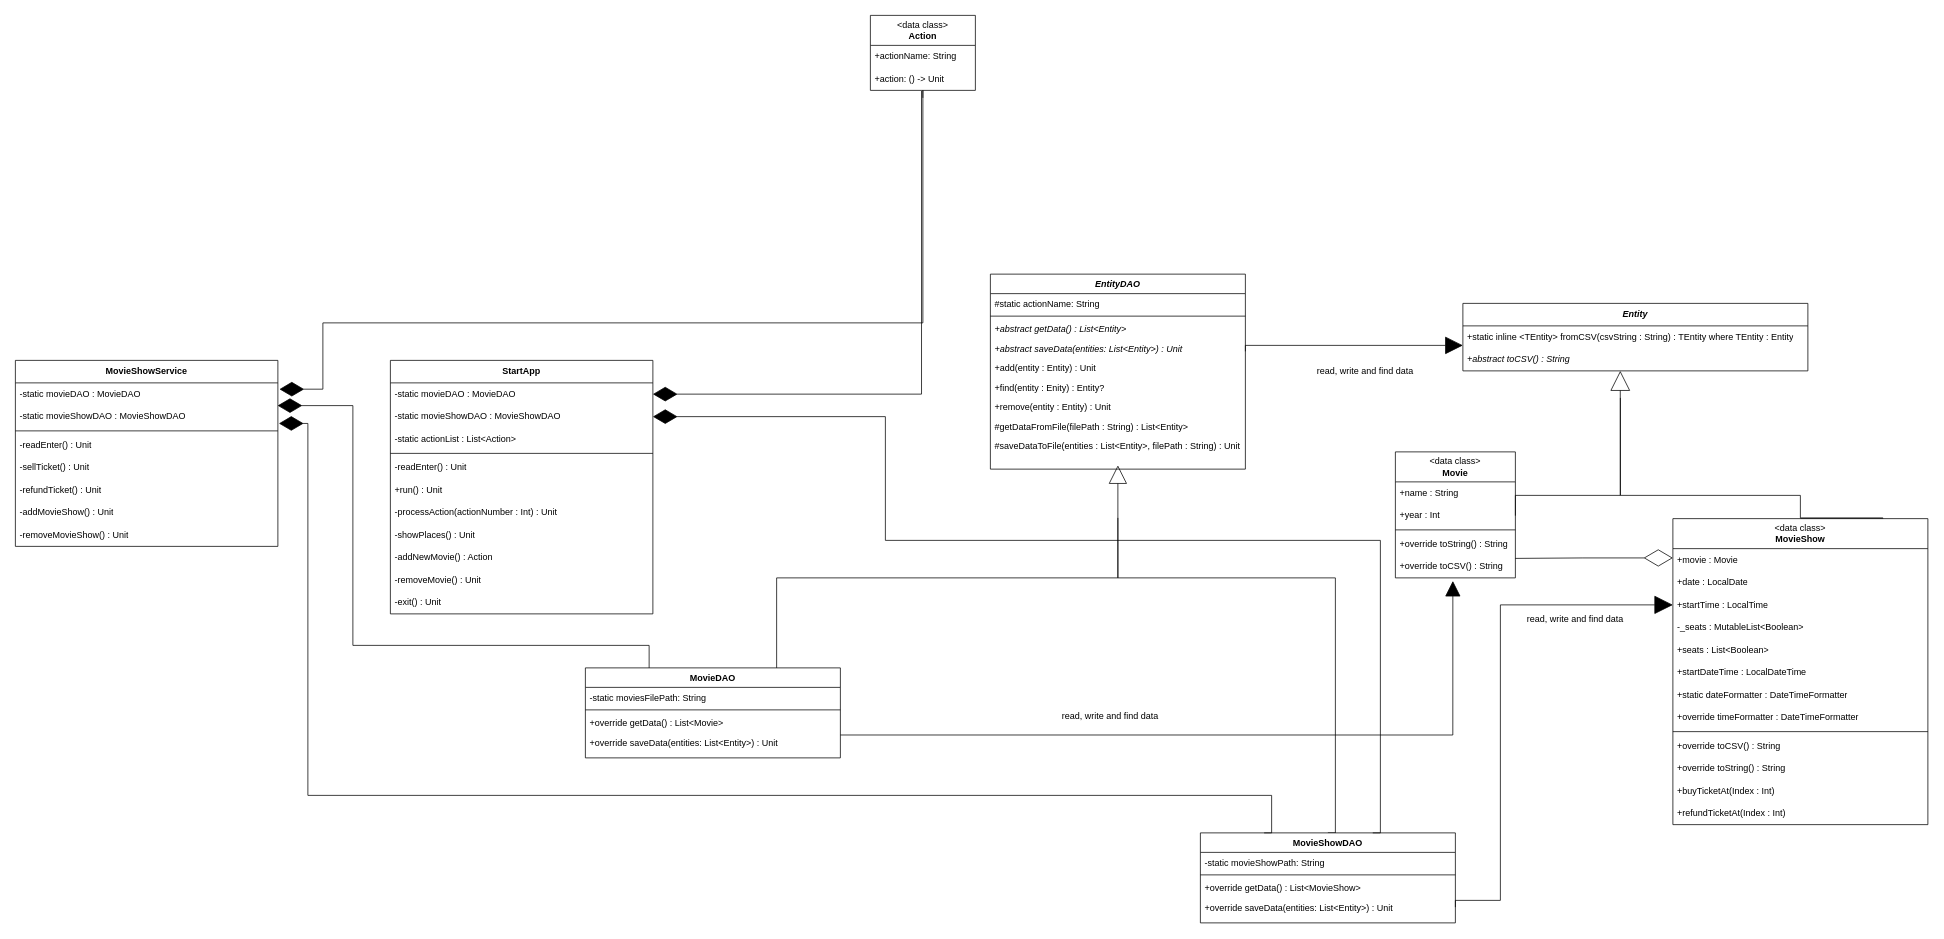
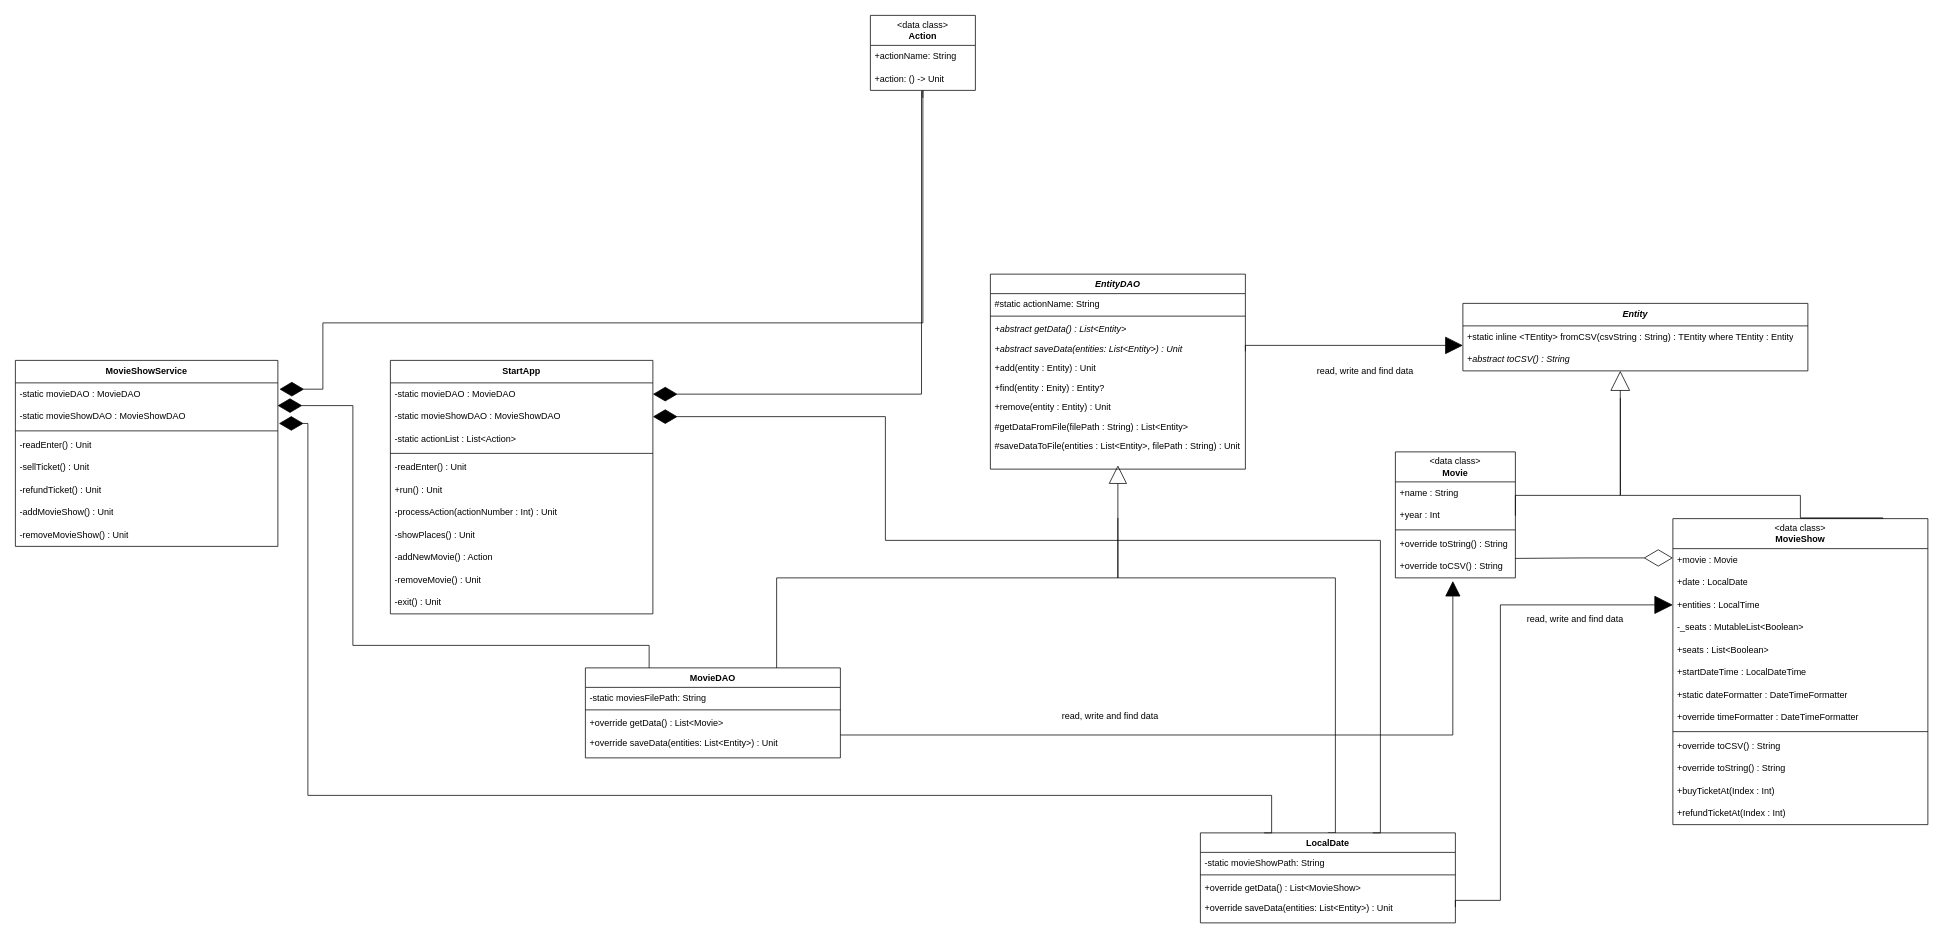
(1726, 605) -> (1722, 605)
(1328, 843) -> (1328, 843)
